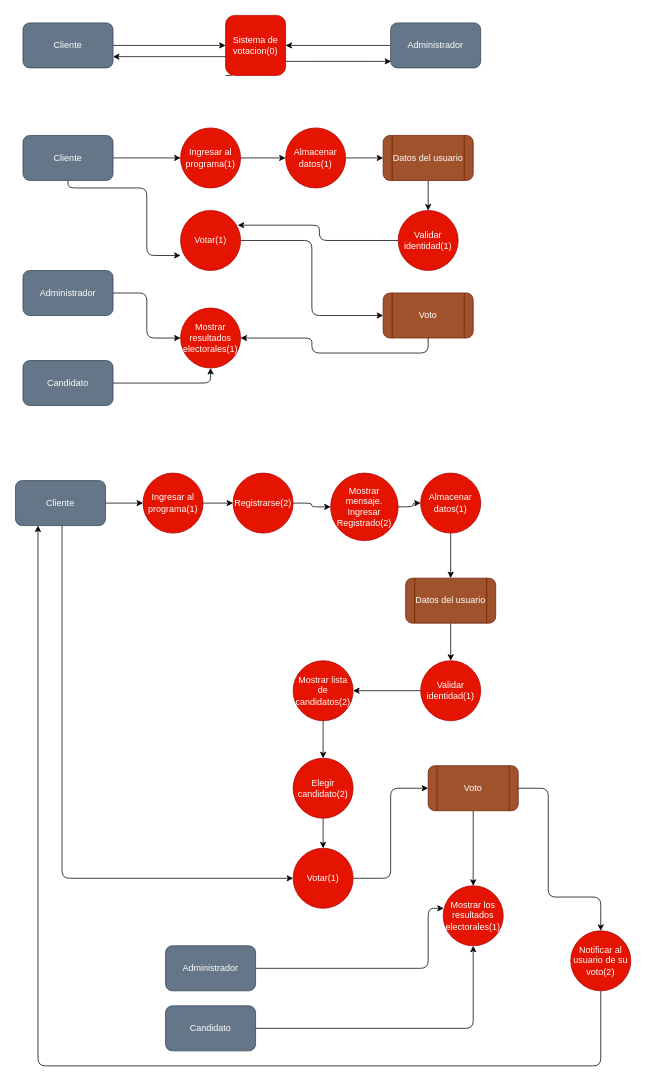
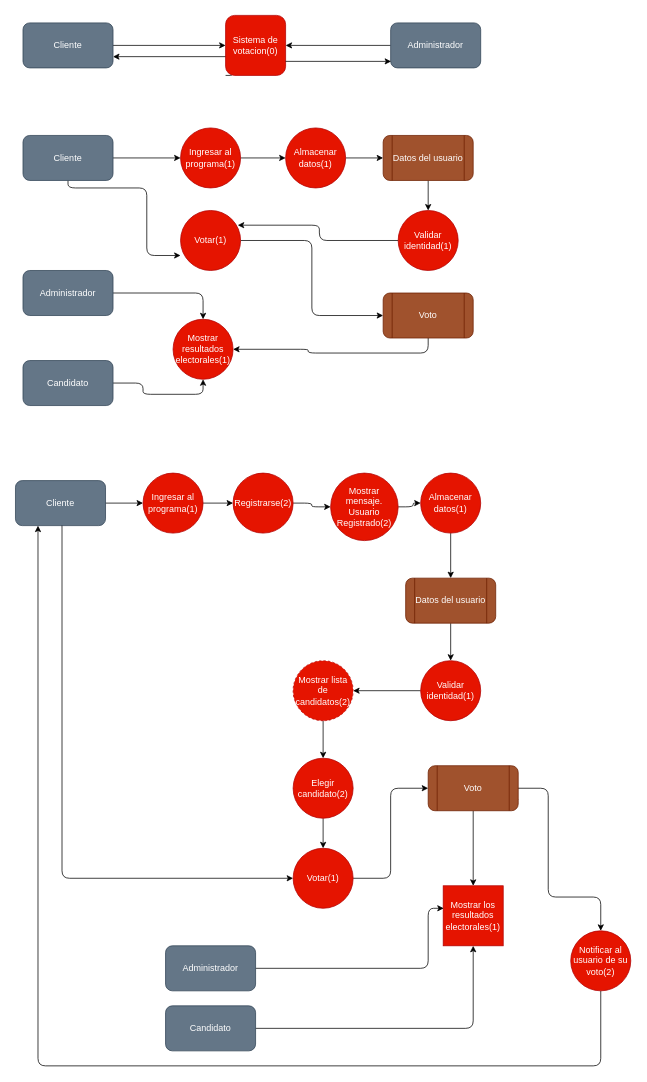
(210, 338) -> (203, 349)
(364, 507) -> (364, 507)
(323, 690) -> (323, 690)
(473, 915) -> (473, 915)
